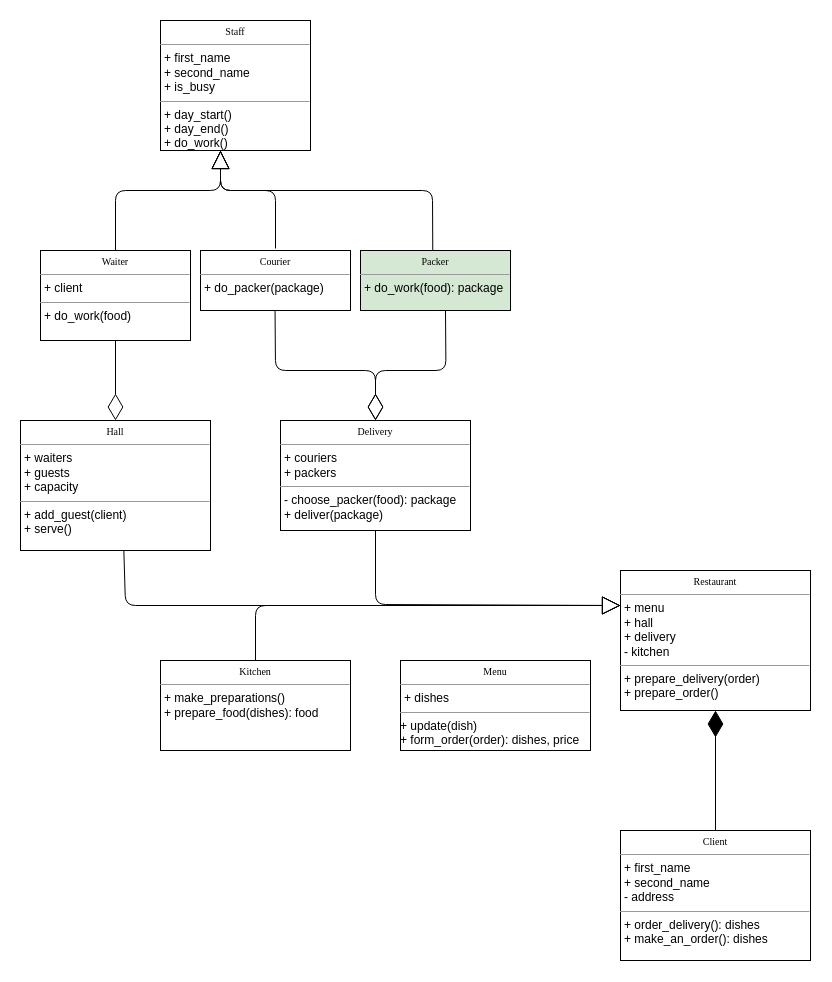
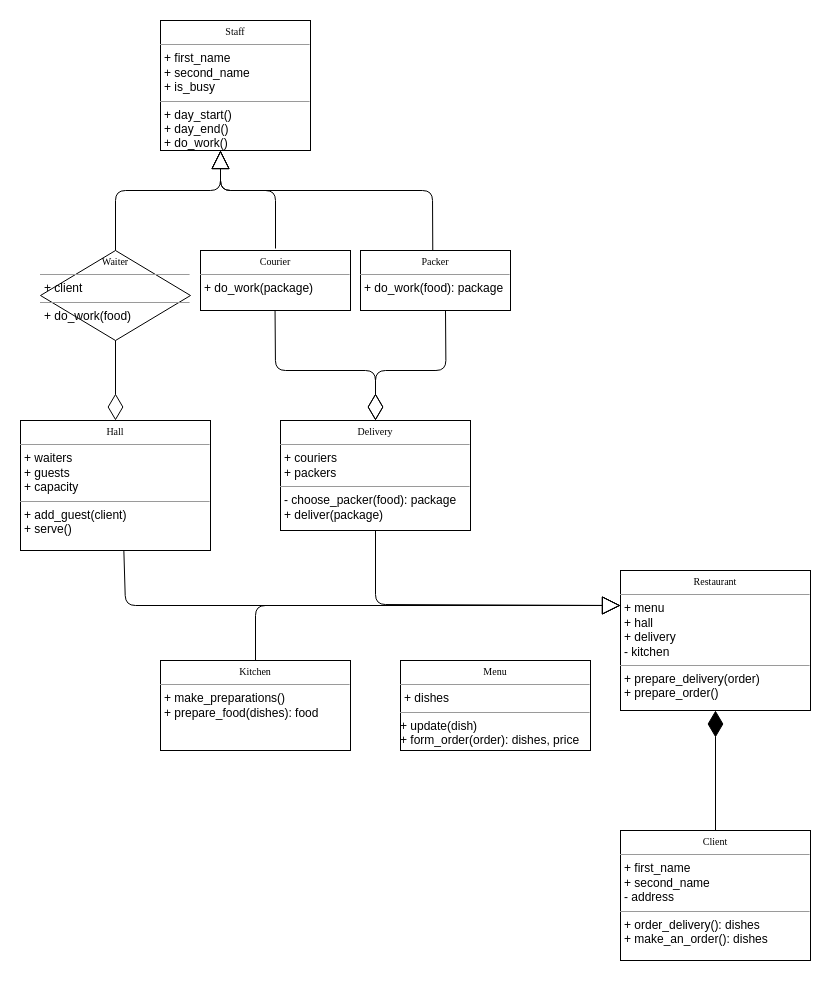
(266, 265) -> (259, 265)
(436, 281) -> (436, 281)
(116, 296) -> (116, 296)
